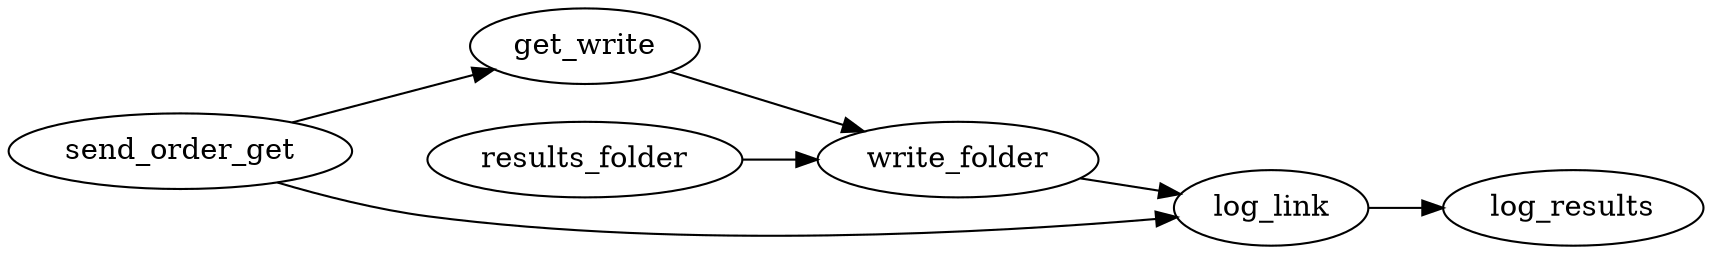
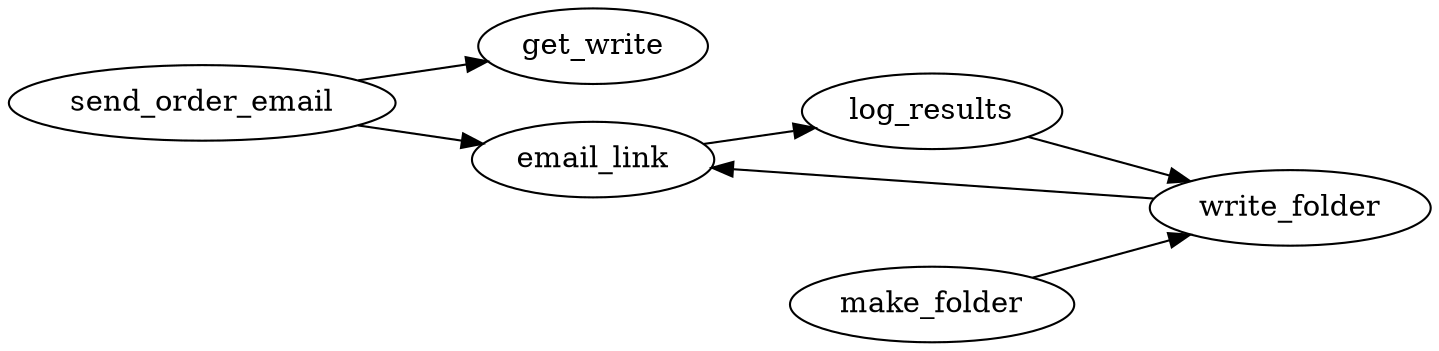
(757, 98) -> (1099, 156)
(180, 151) -> (202, 103)
(585, 160) -> (932, 304)
(1271, 208) -> (593, 160)
